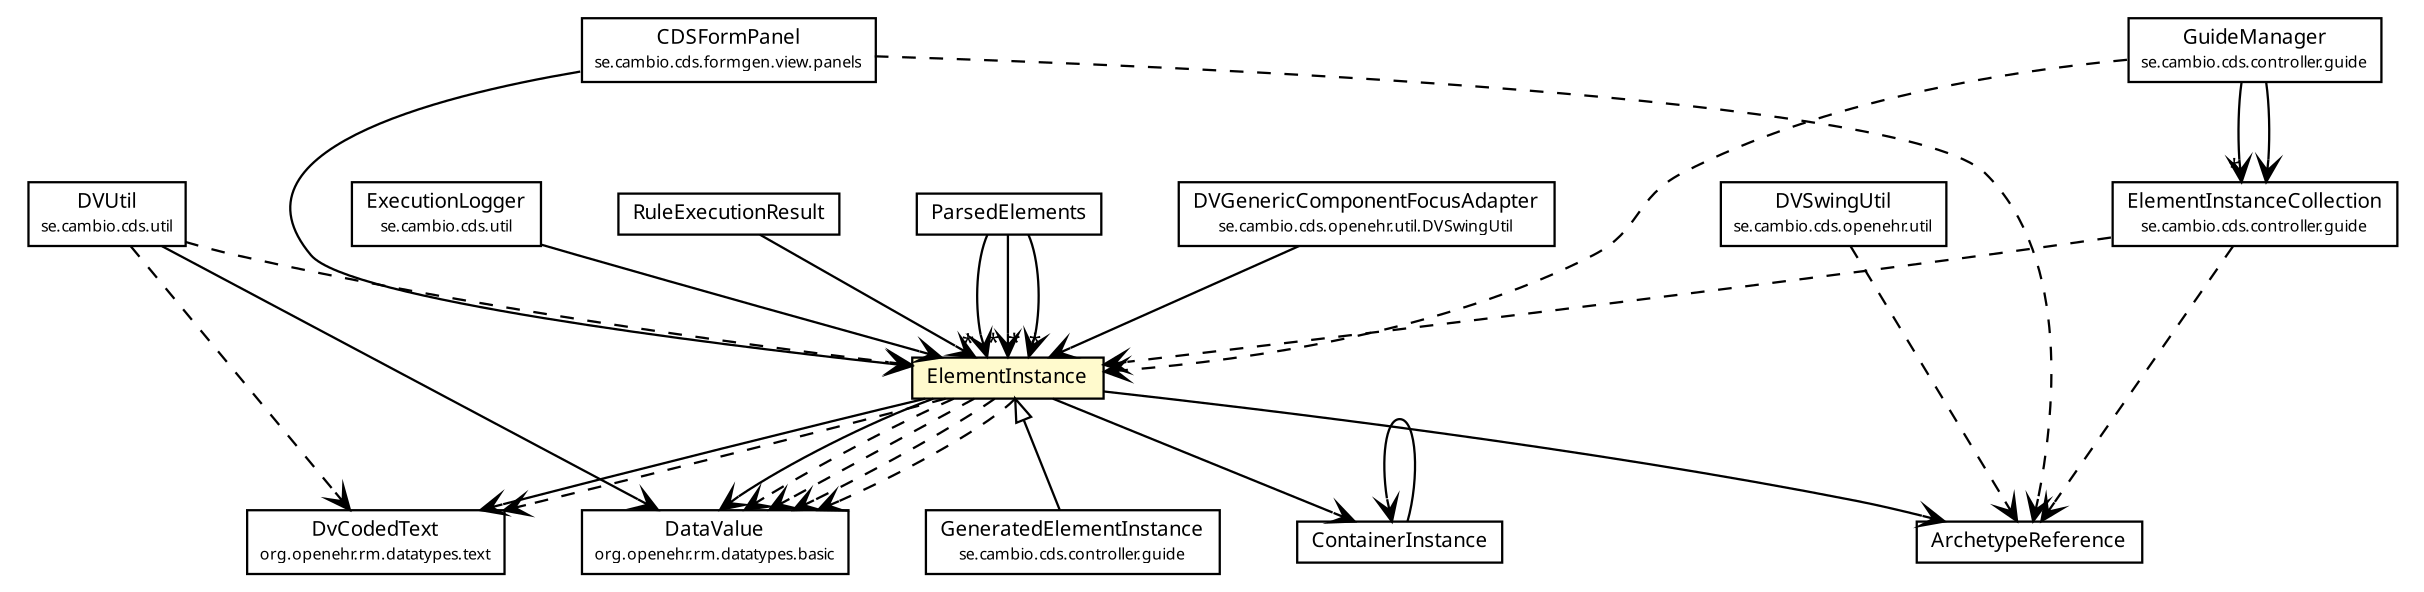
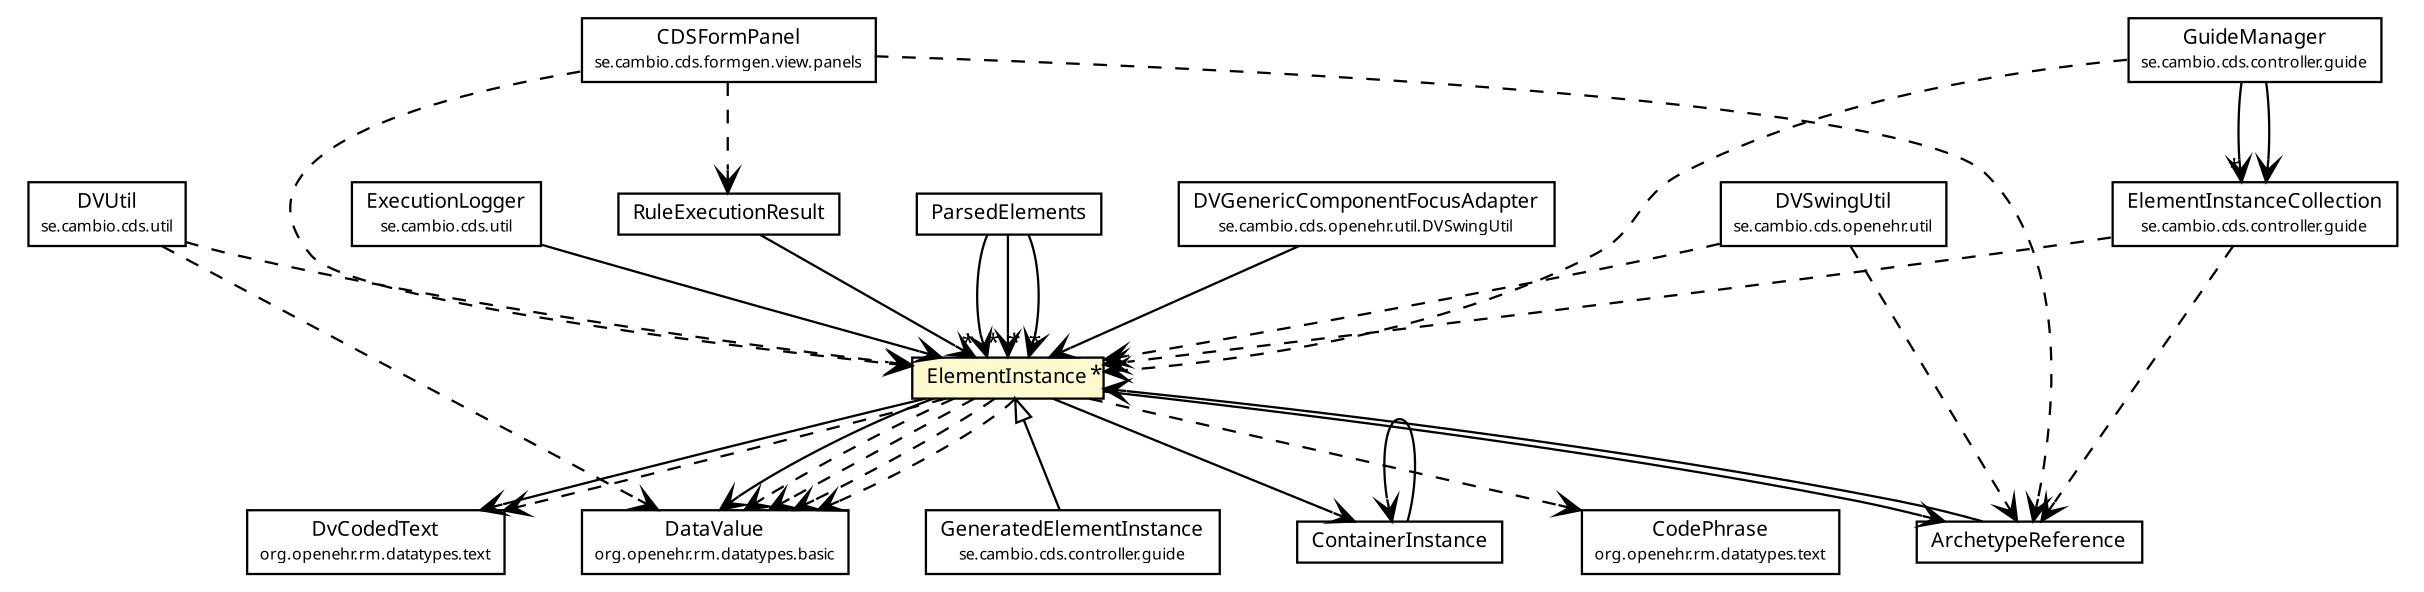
none -> (728, 126)
(314, 257) -> (314, 257)
none -> (1424, 303)
(233, 369) -> none
(400, 373) -> (400, 373)
none -> (1557, 444)
none -> (1709, 542)
